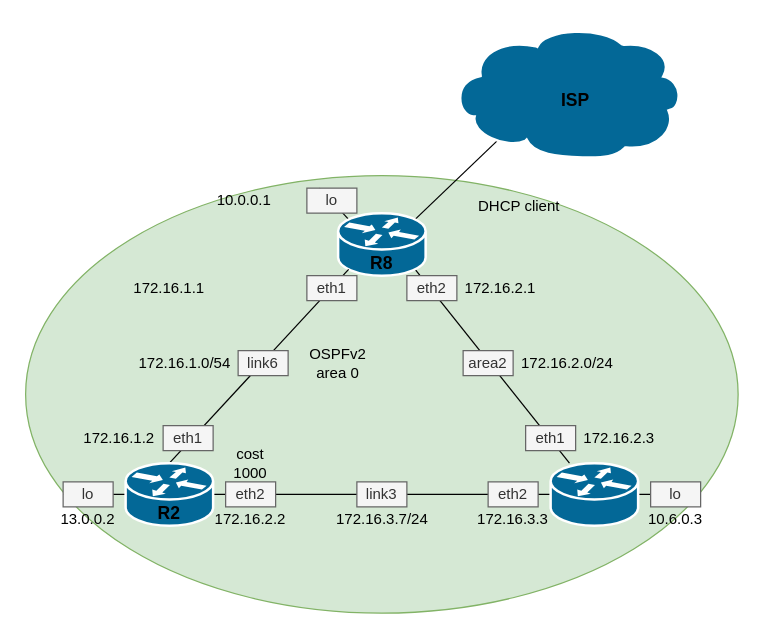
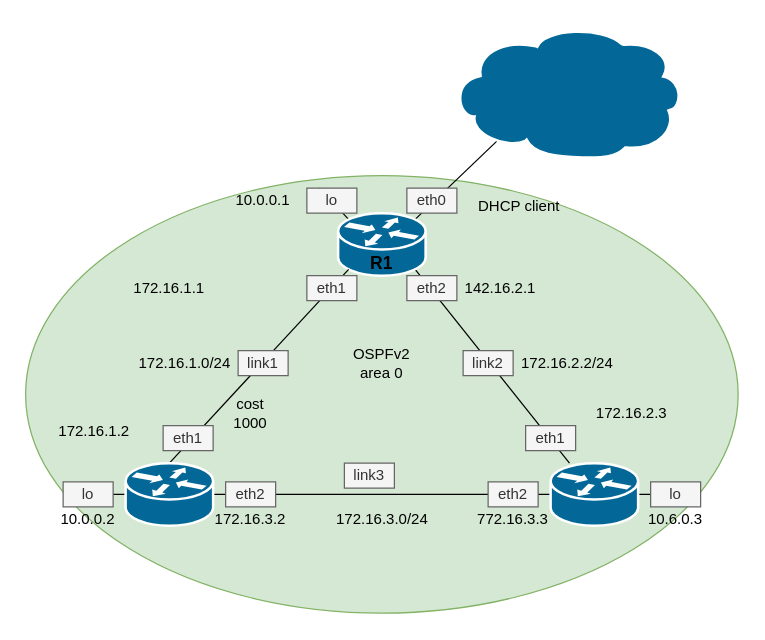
(576, 101) -> none
(244, 201) -> (263, 201)
none -> (432, 201)
(382, 263) -> (382, 263)
(501, 288) -> (501, 288)
(185, 363) -> (185, 363)
(263, 363) -> (263, 363)
(338, 363) -> (382, 363)
(488, 363) -> (488, 363)
(568, 363) -> (568, 363)
(119, 438) -> (94, 432)
(619, 438) -> (632, 413)
(251, 463) -> (251, 413)
(382, 494) -> (369, 476)
(169, 513) -> none
(88, 519) -> (88, 519)
(251, 519) -> (251, 519)
(383, 519) -> (383, 519)
(513, 519) -> (513, 519)
